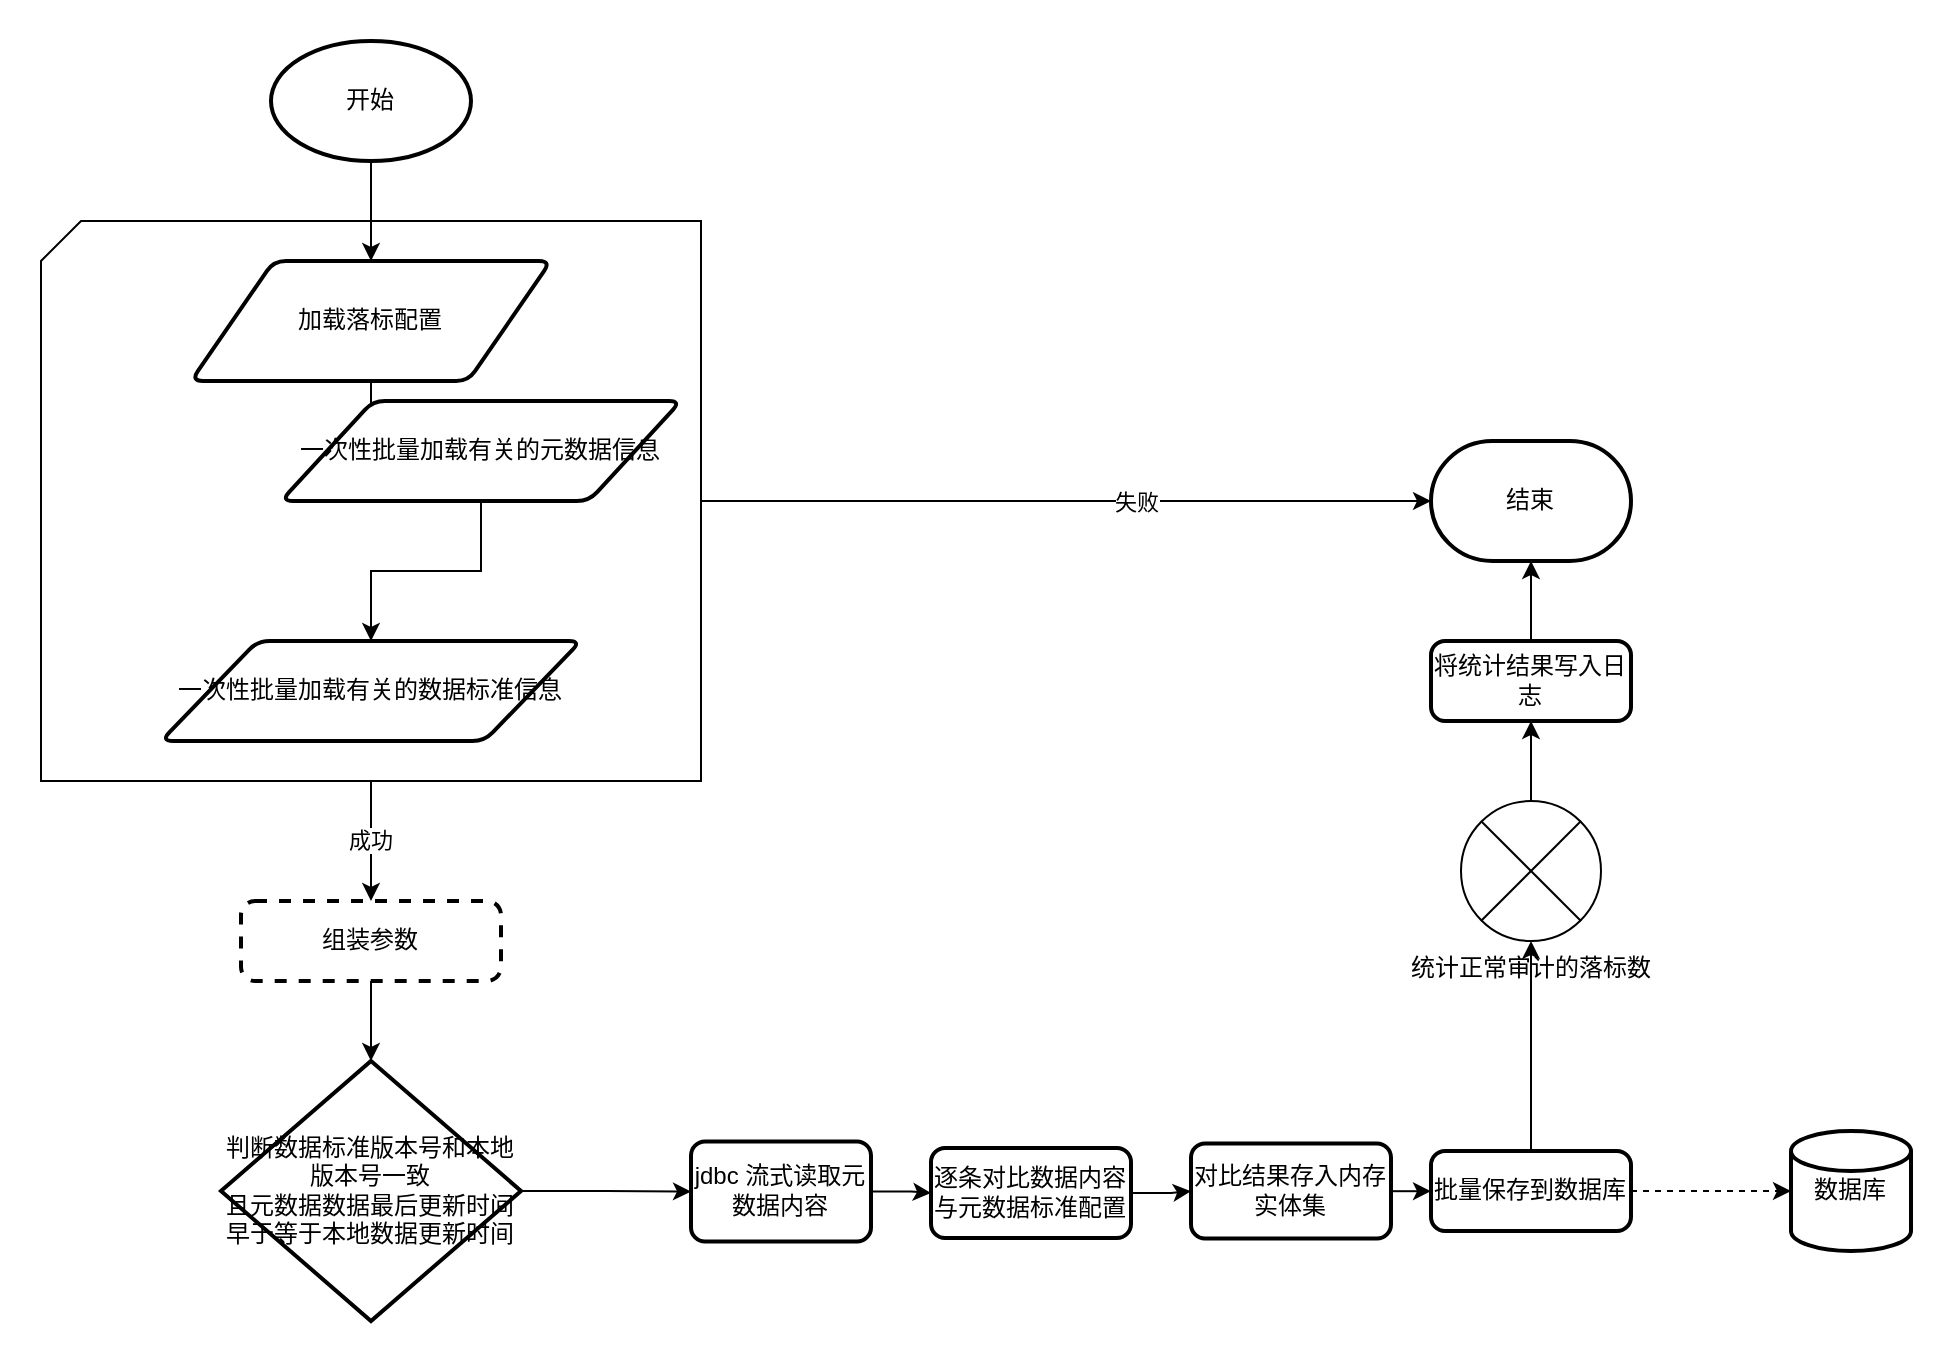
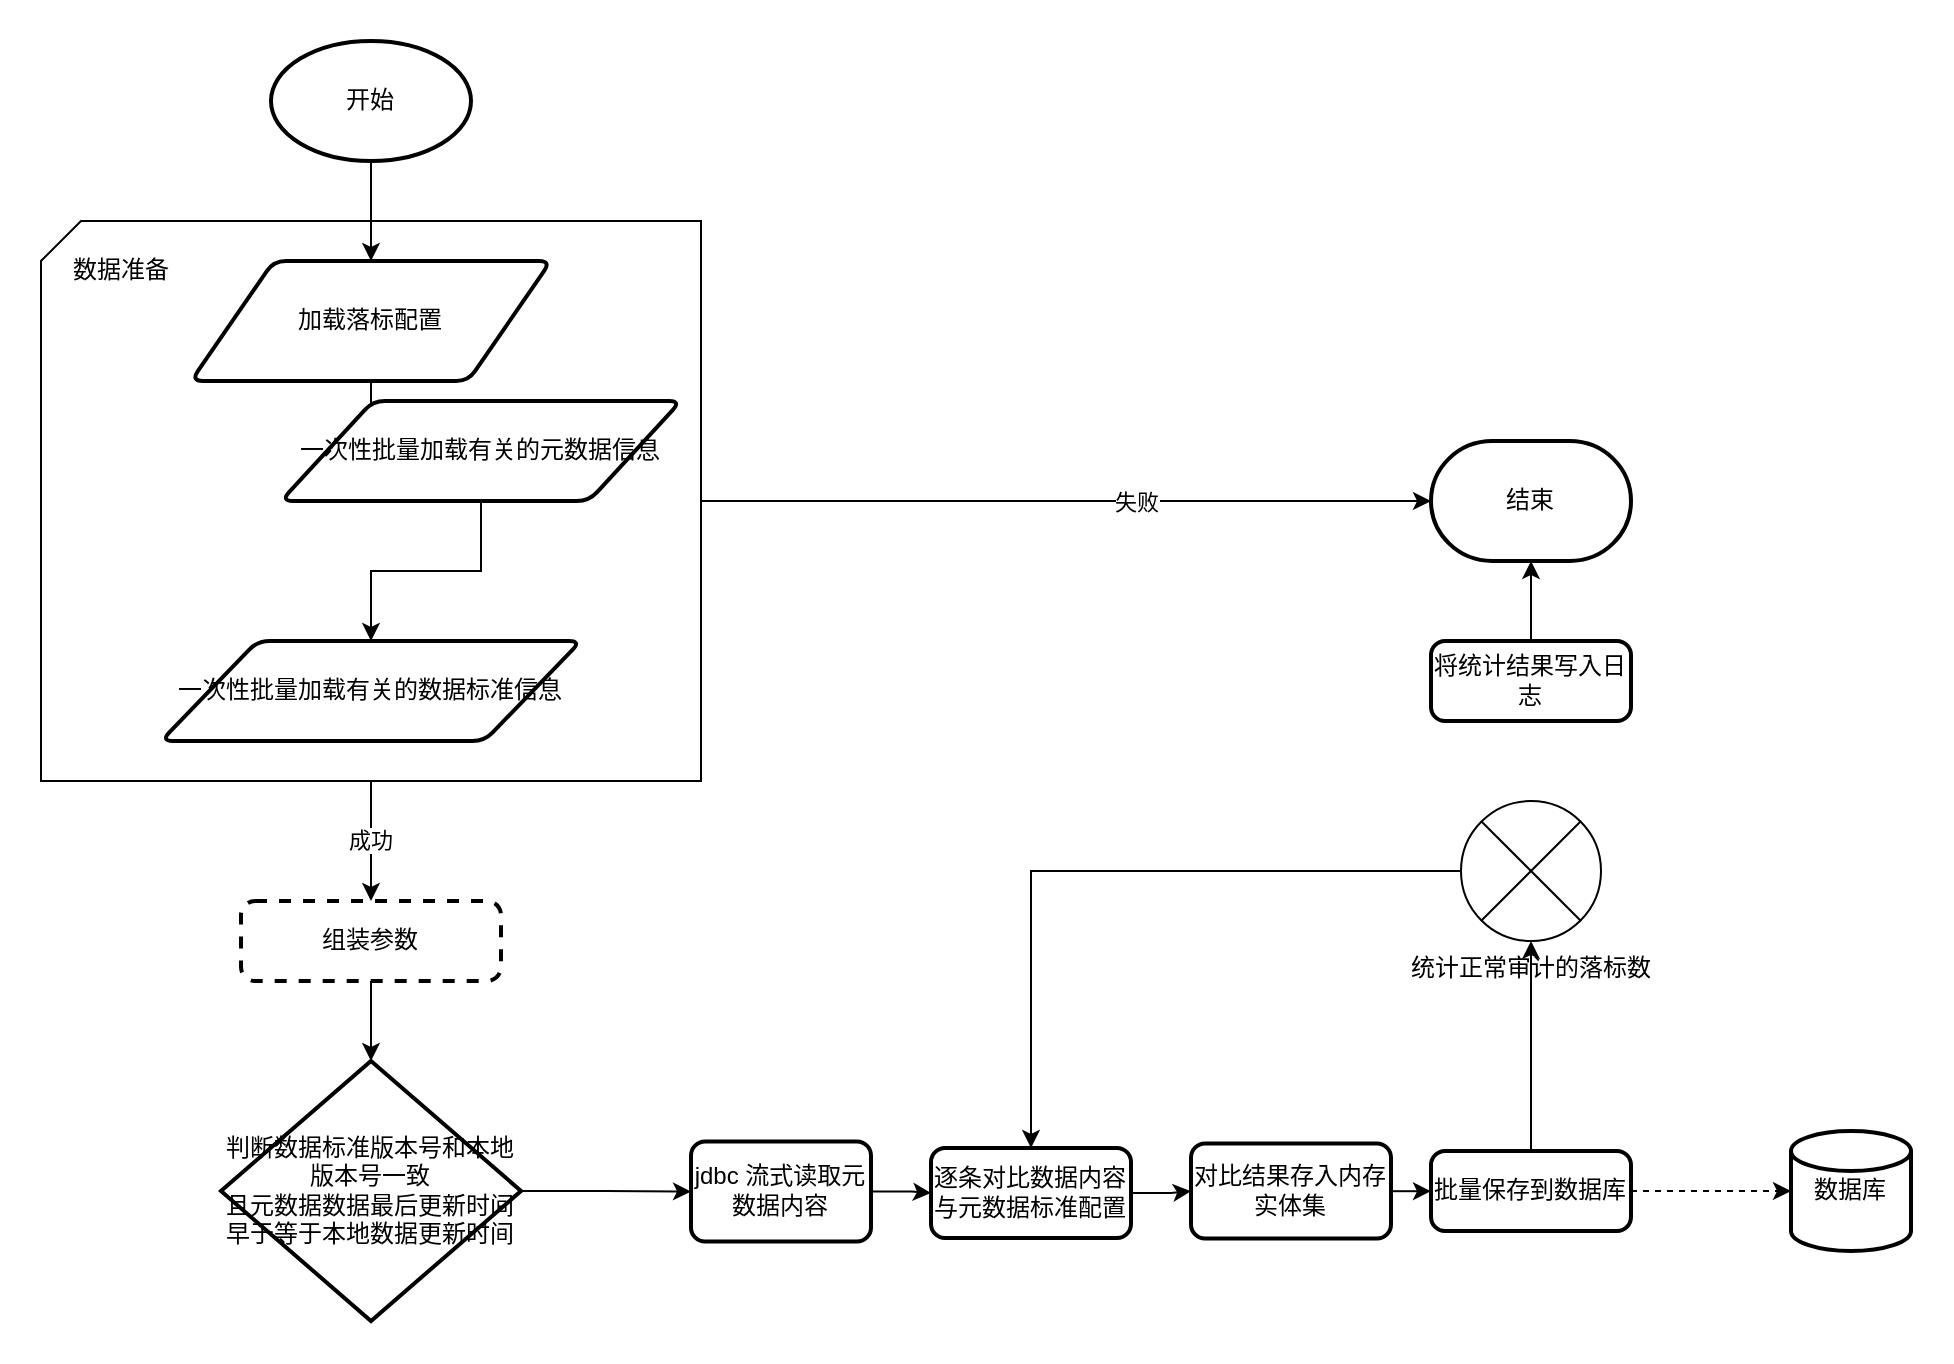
none -> (121, 271)
(1531, 768) -> (1114, 871)
